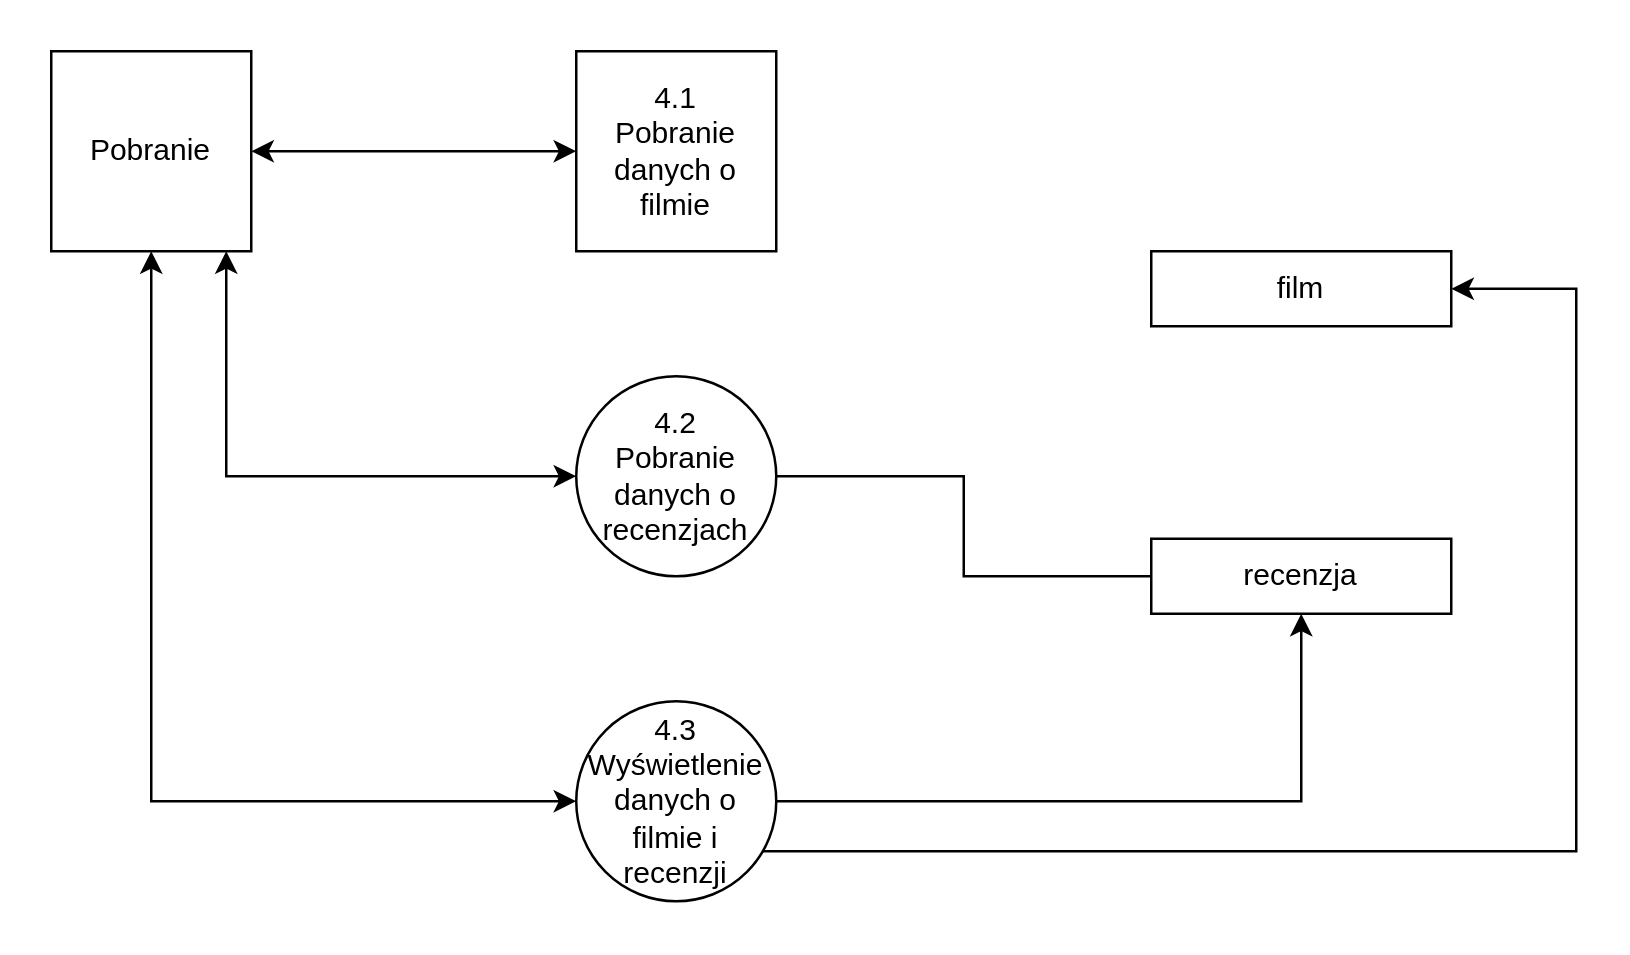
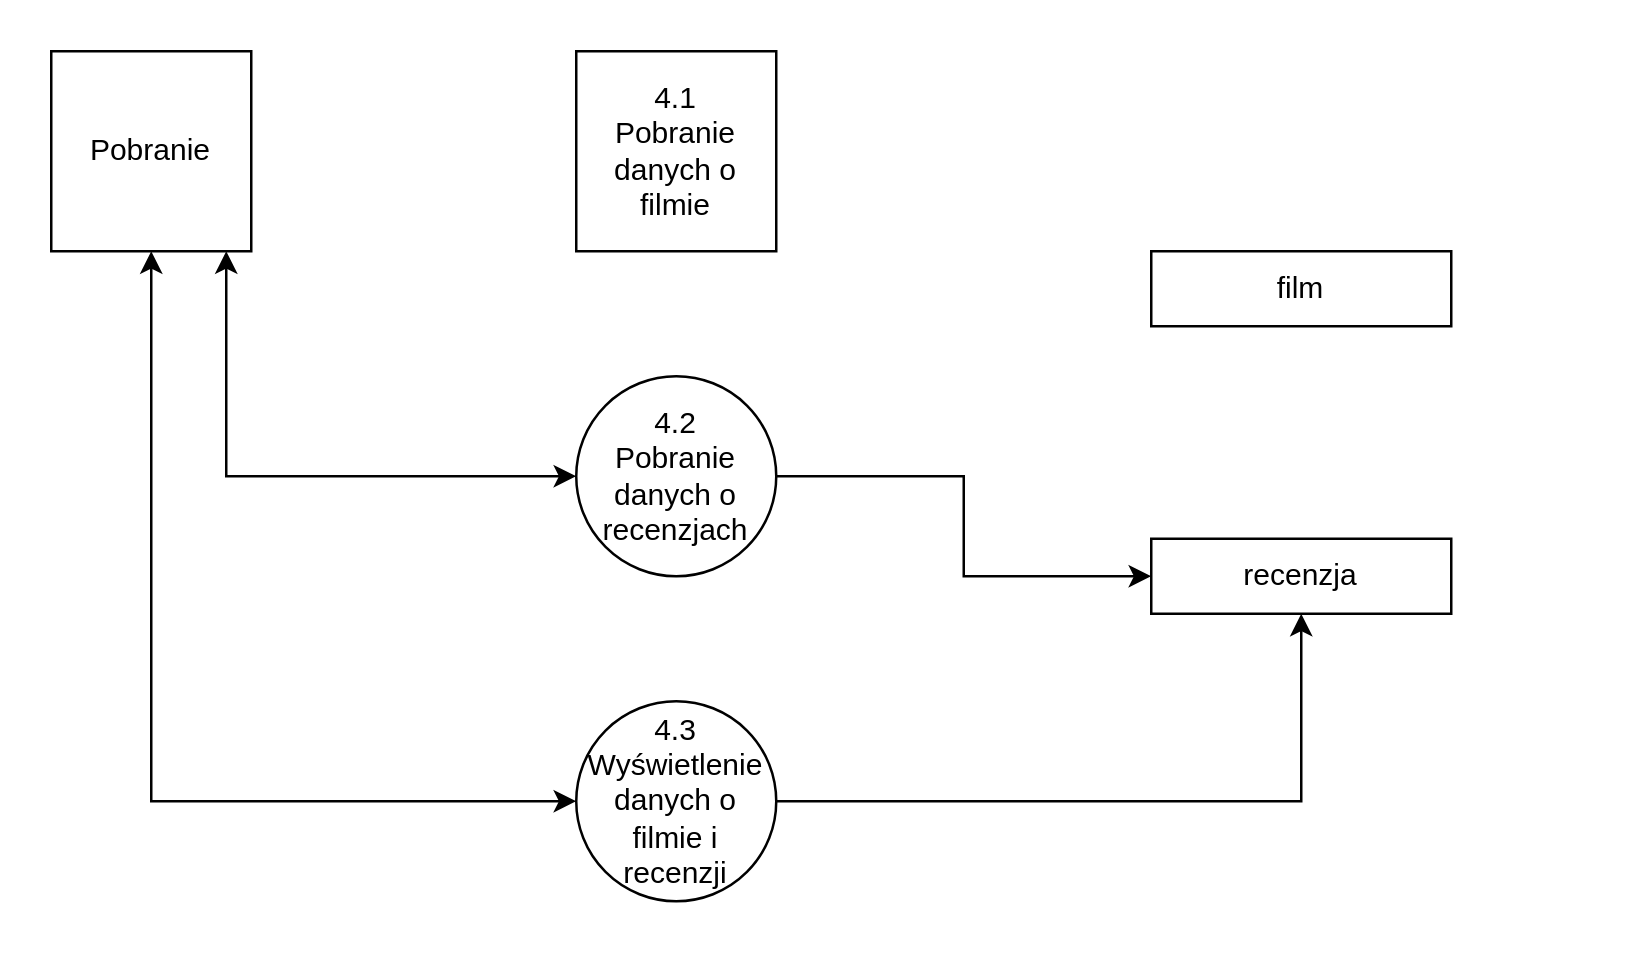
(413, 151) -> none
(1140, 576) -> (1133, 576)
(1505, 851) -> none
